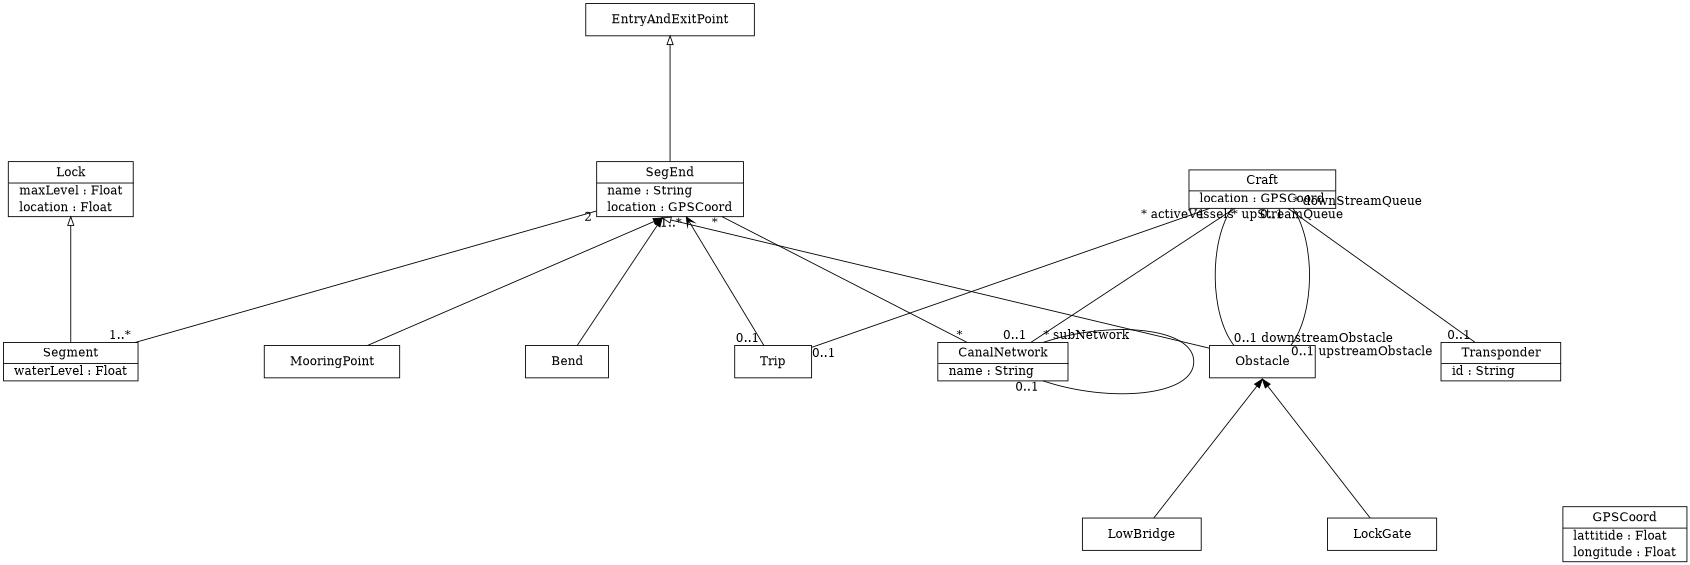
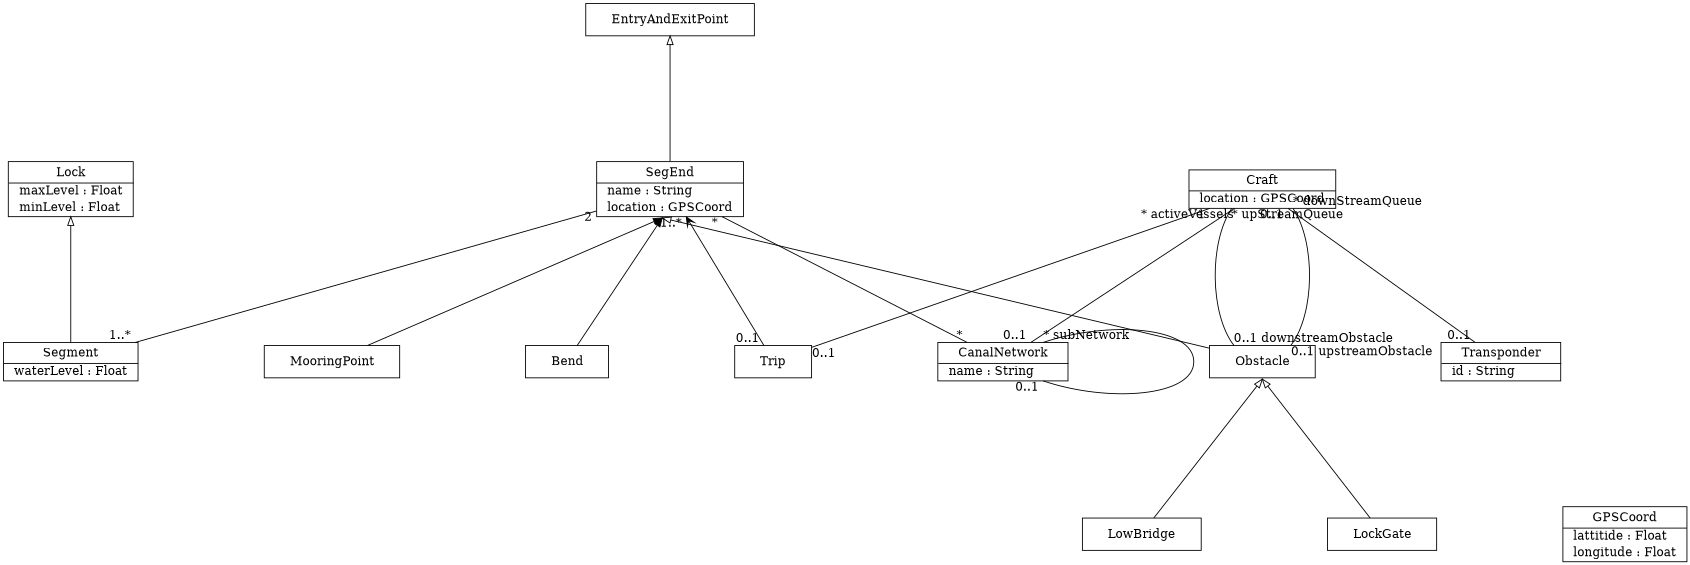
(66, 207) -> (70, 207)
(1205, 452) -> (1205, 452)
(1319, 452) -> (1319, 452)
